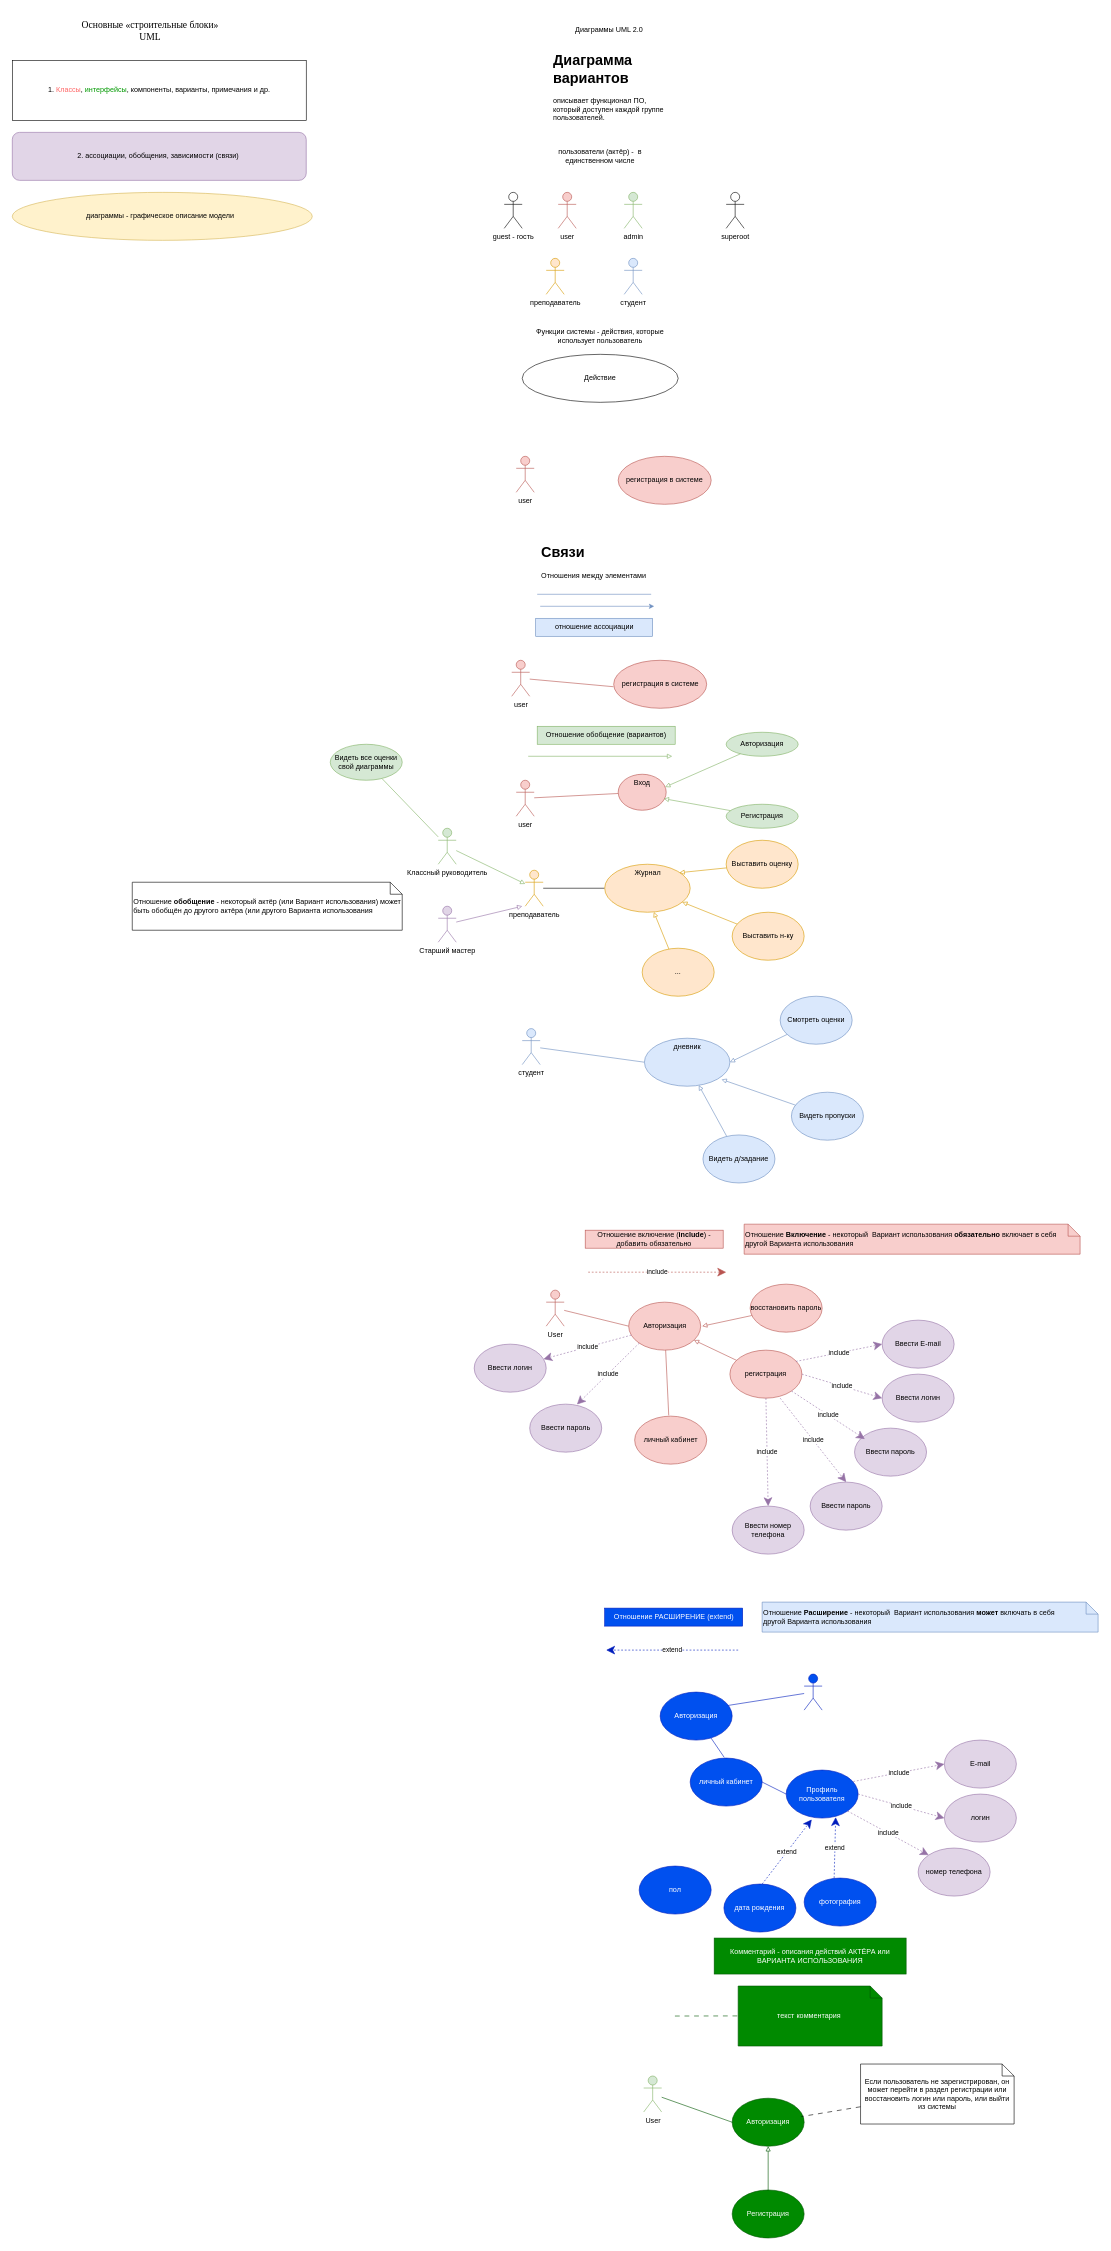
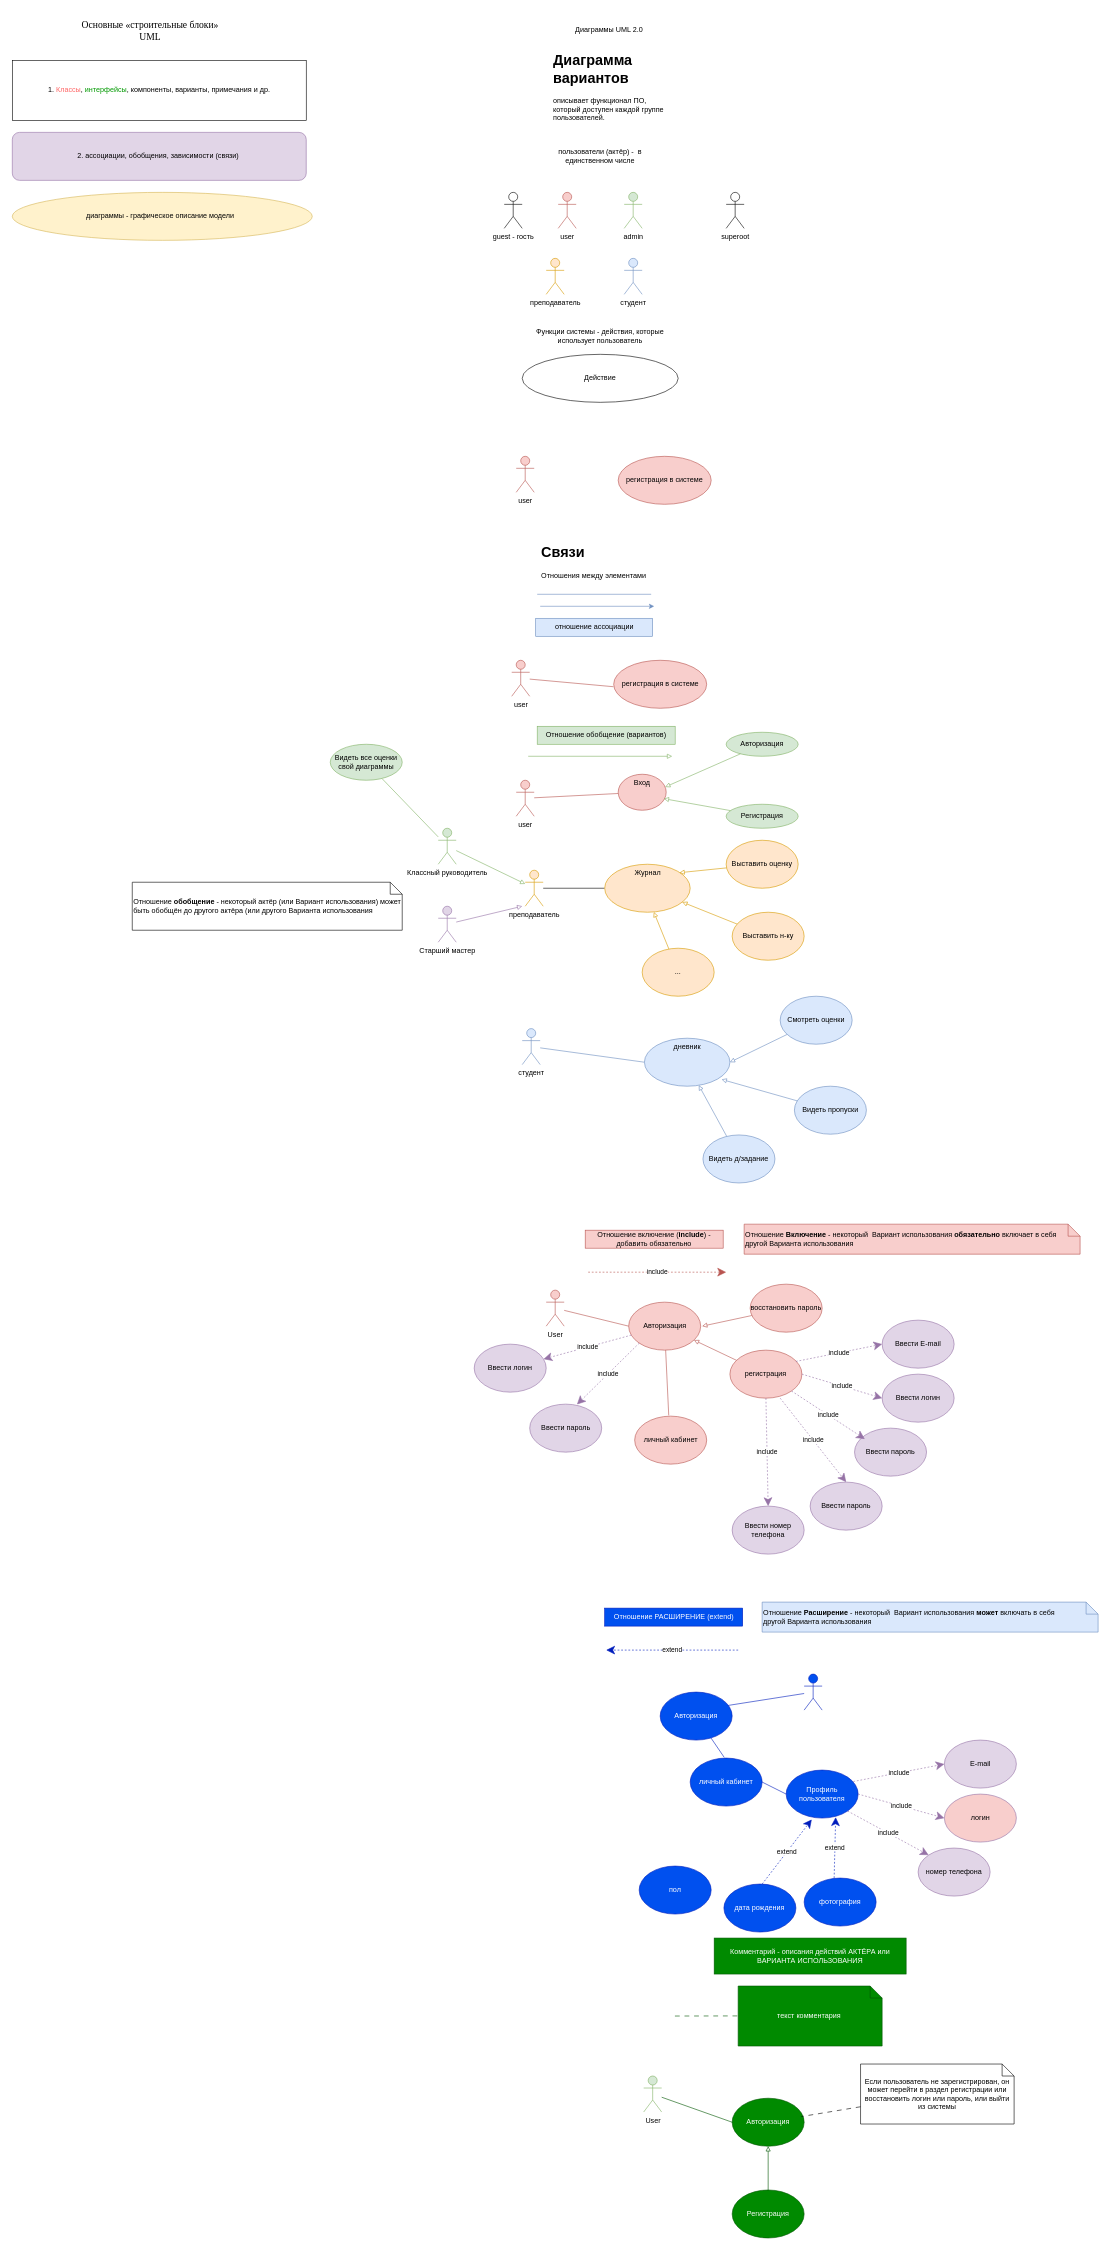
(828, 1116) -> (831, 1110)
(981, 1818) -> (981, 1818)
